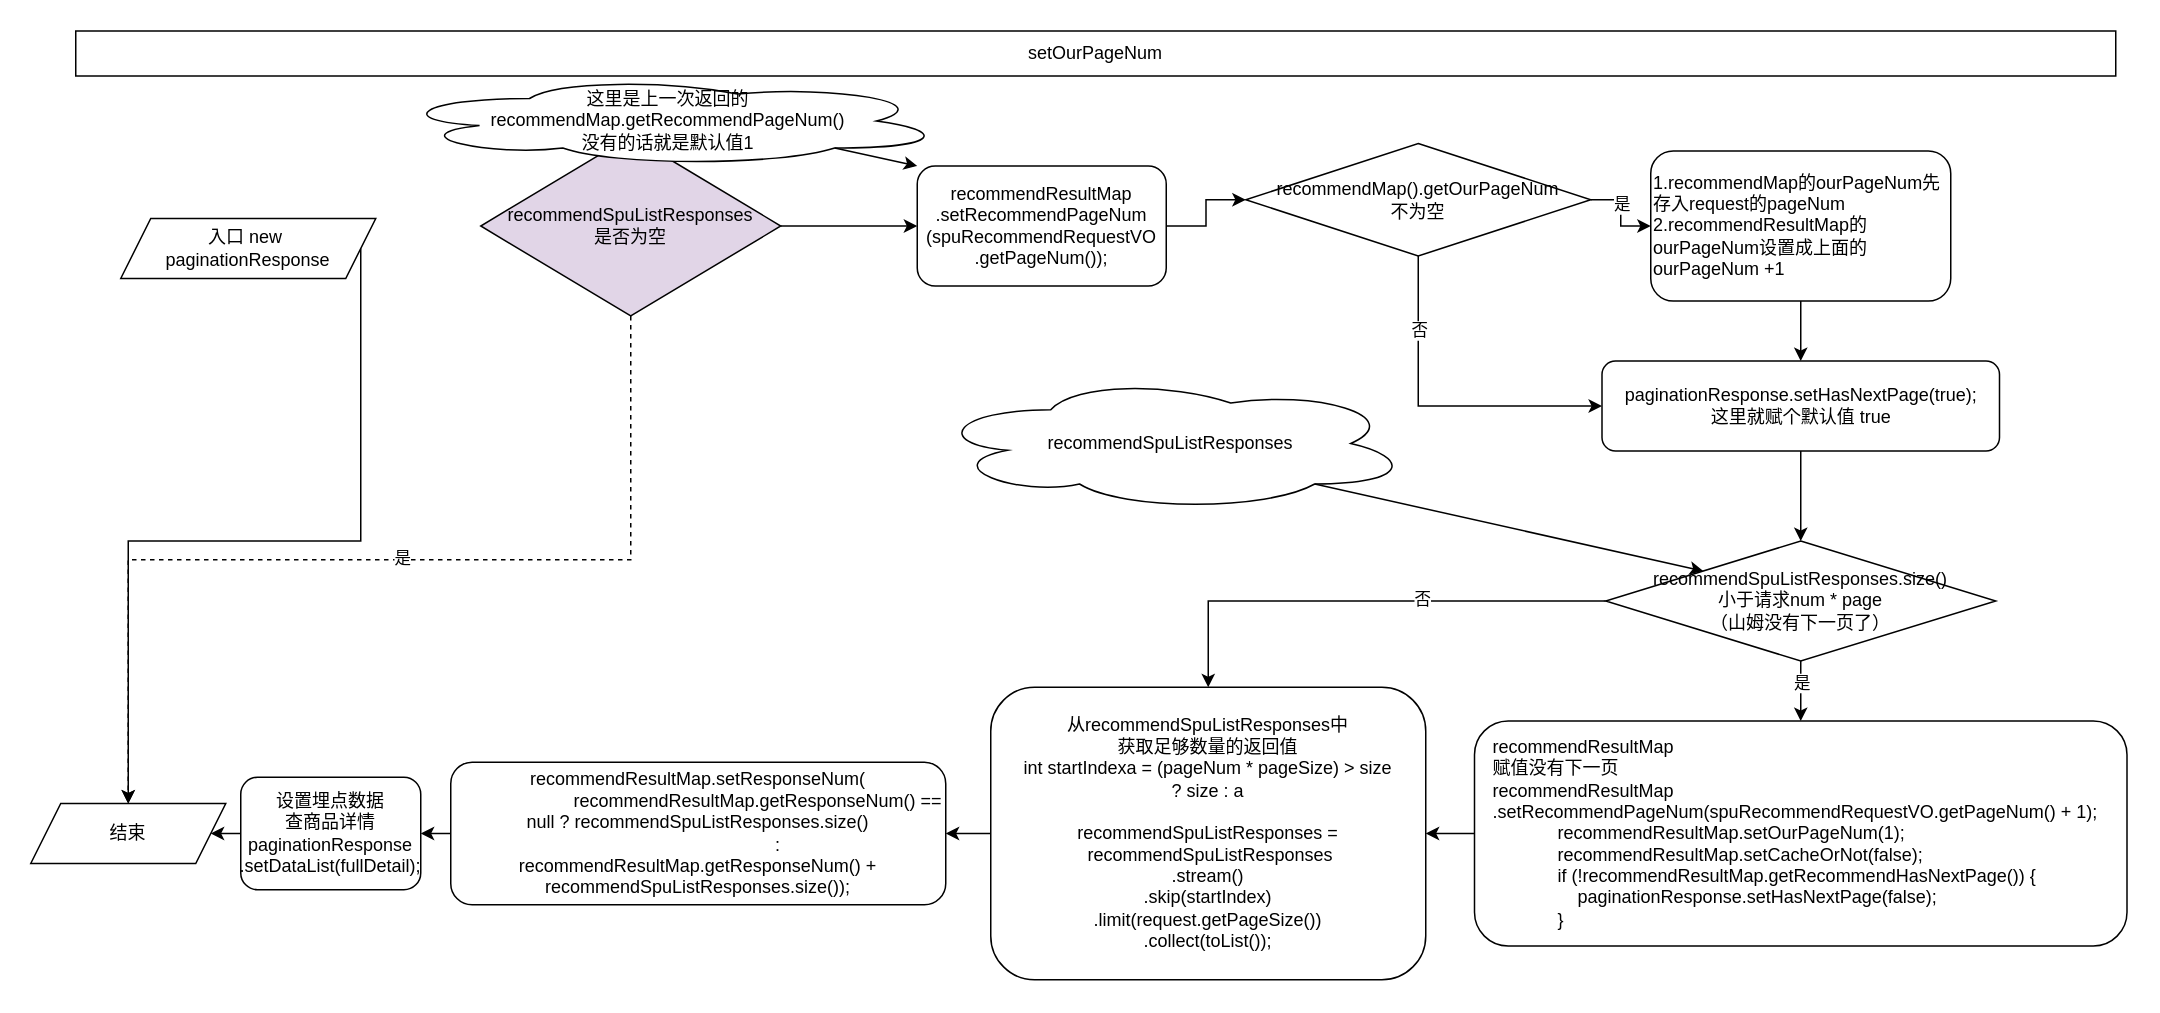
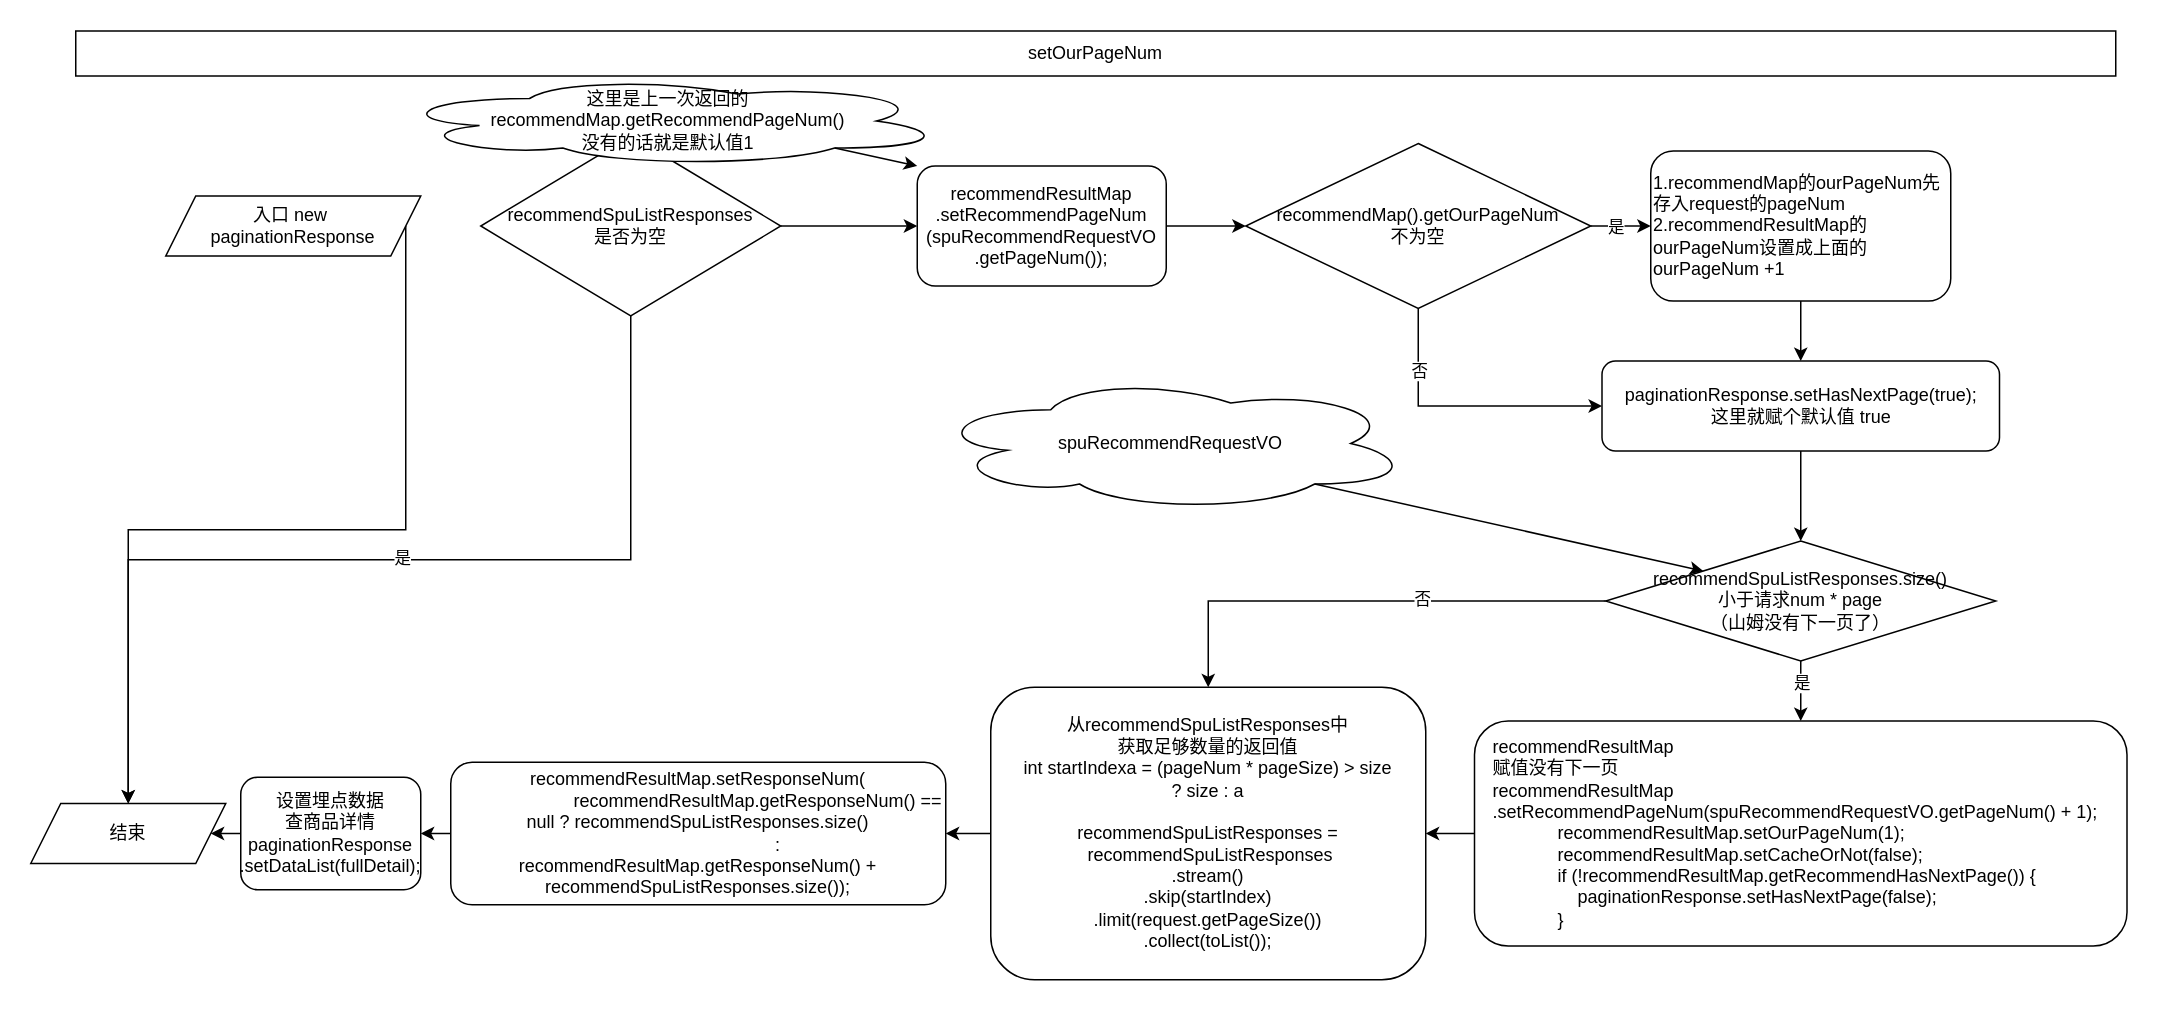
(1418, 200) -> (1418, 226)
(631, 226) -> (631, 226)
(248, 248) -> (293, 226)
(1171, 443) -> (1171, 443)
(631, 547) -> (631, 547)
